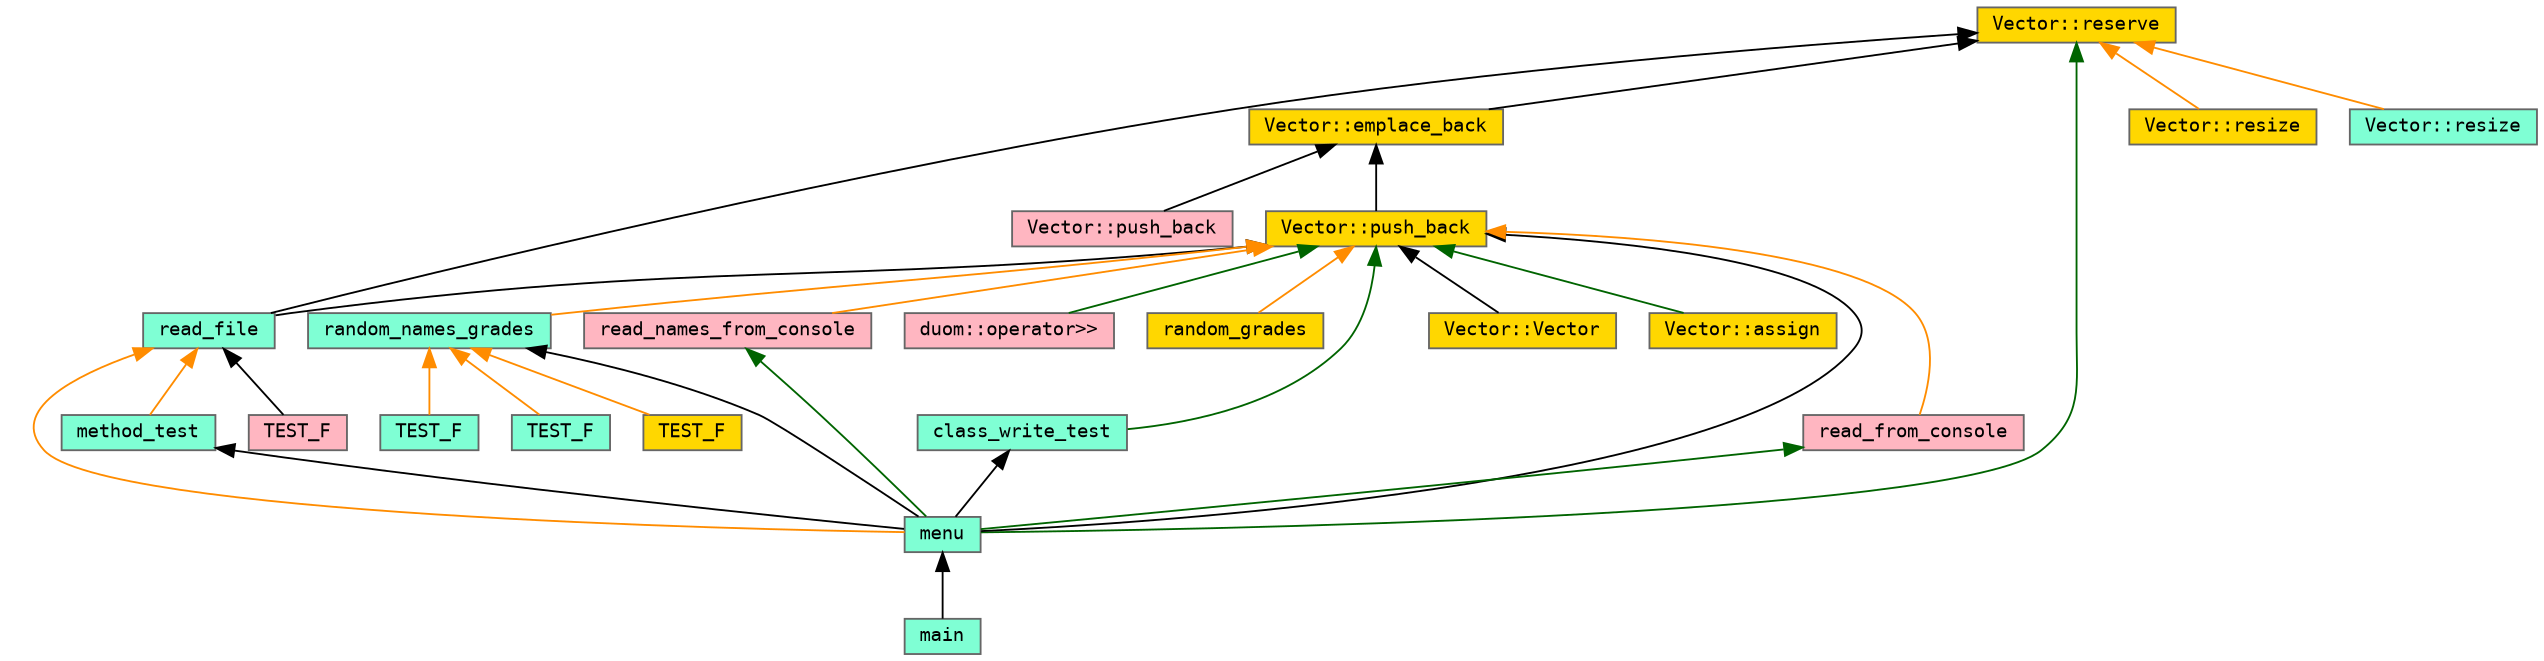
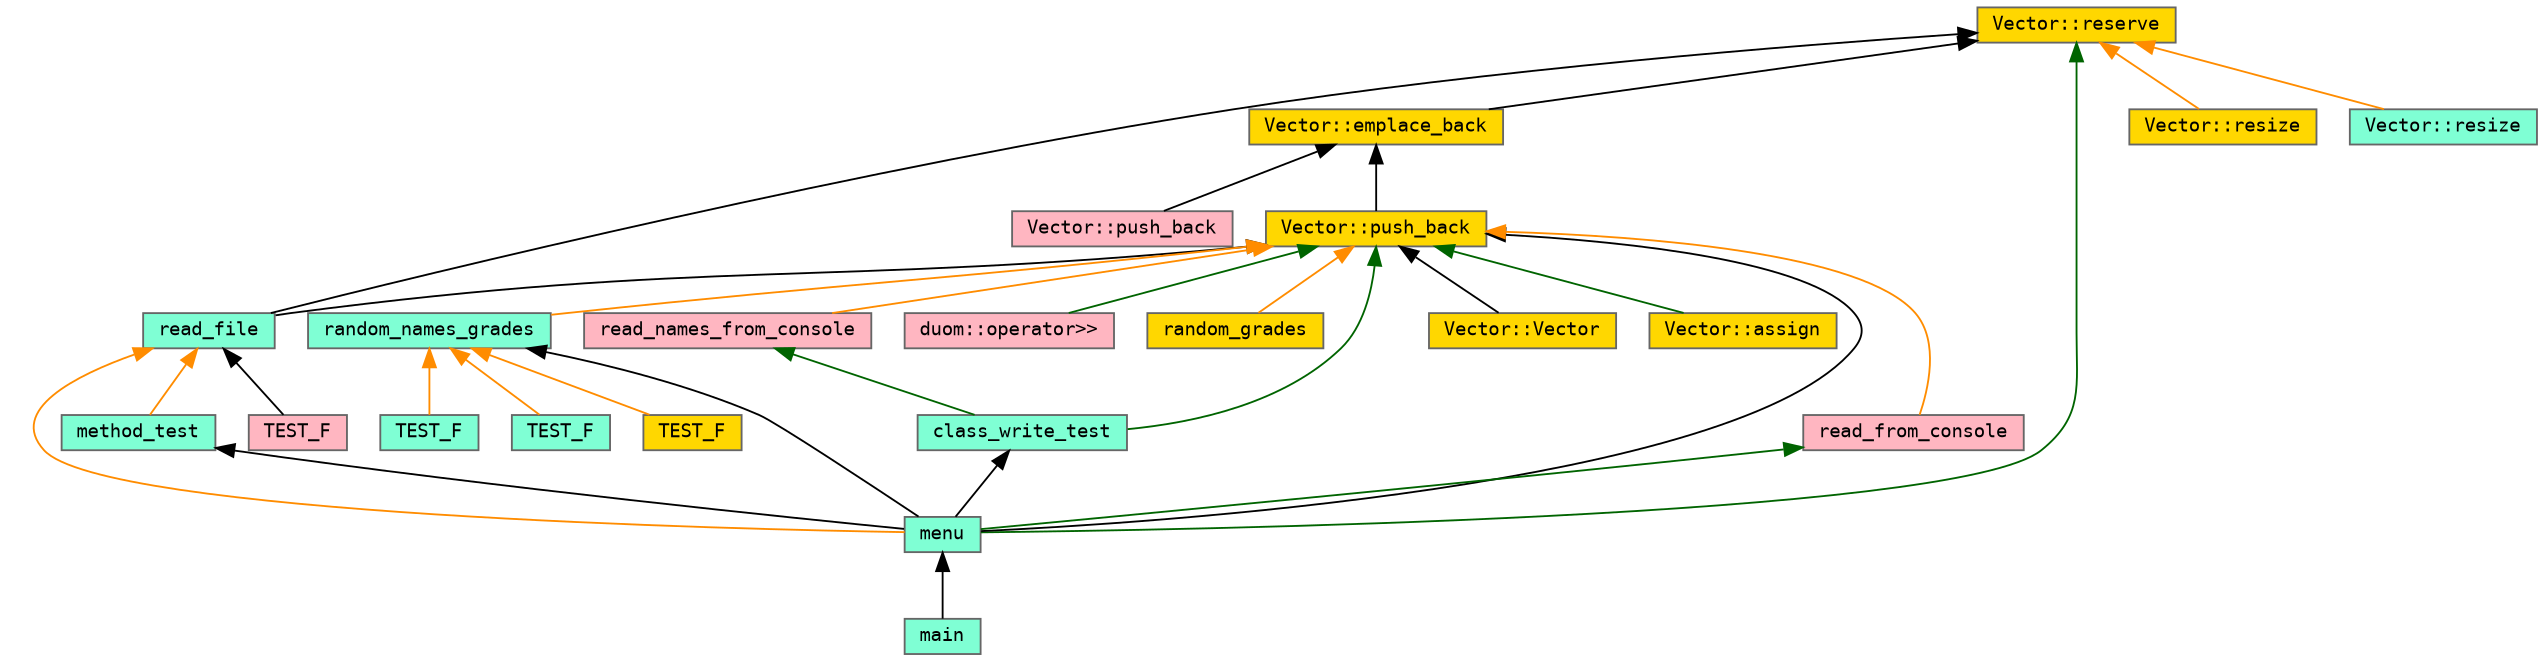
(845, 438) -> (884, 385)
